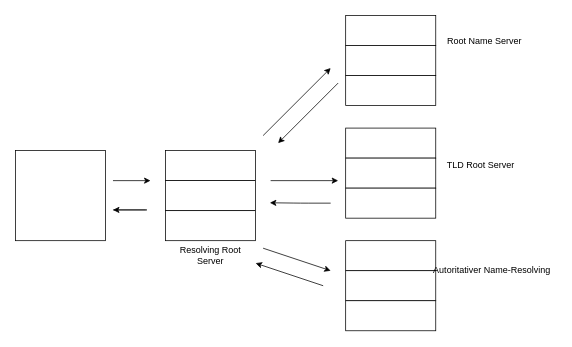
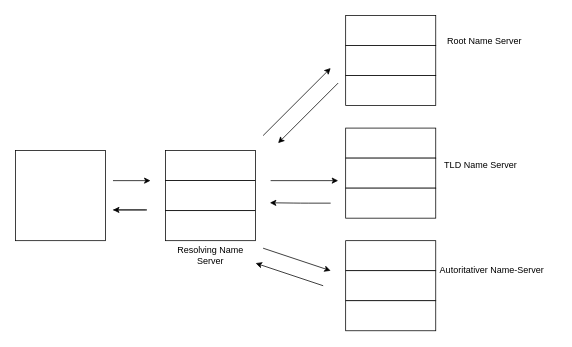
(480, 165) -> (480, 165)
(210, 255) -> (210, 255)
(492, 270) -> (492, 270)
